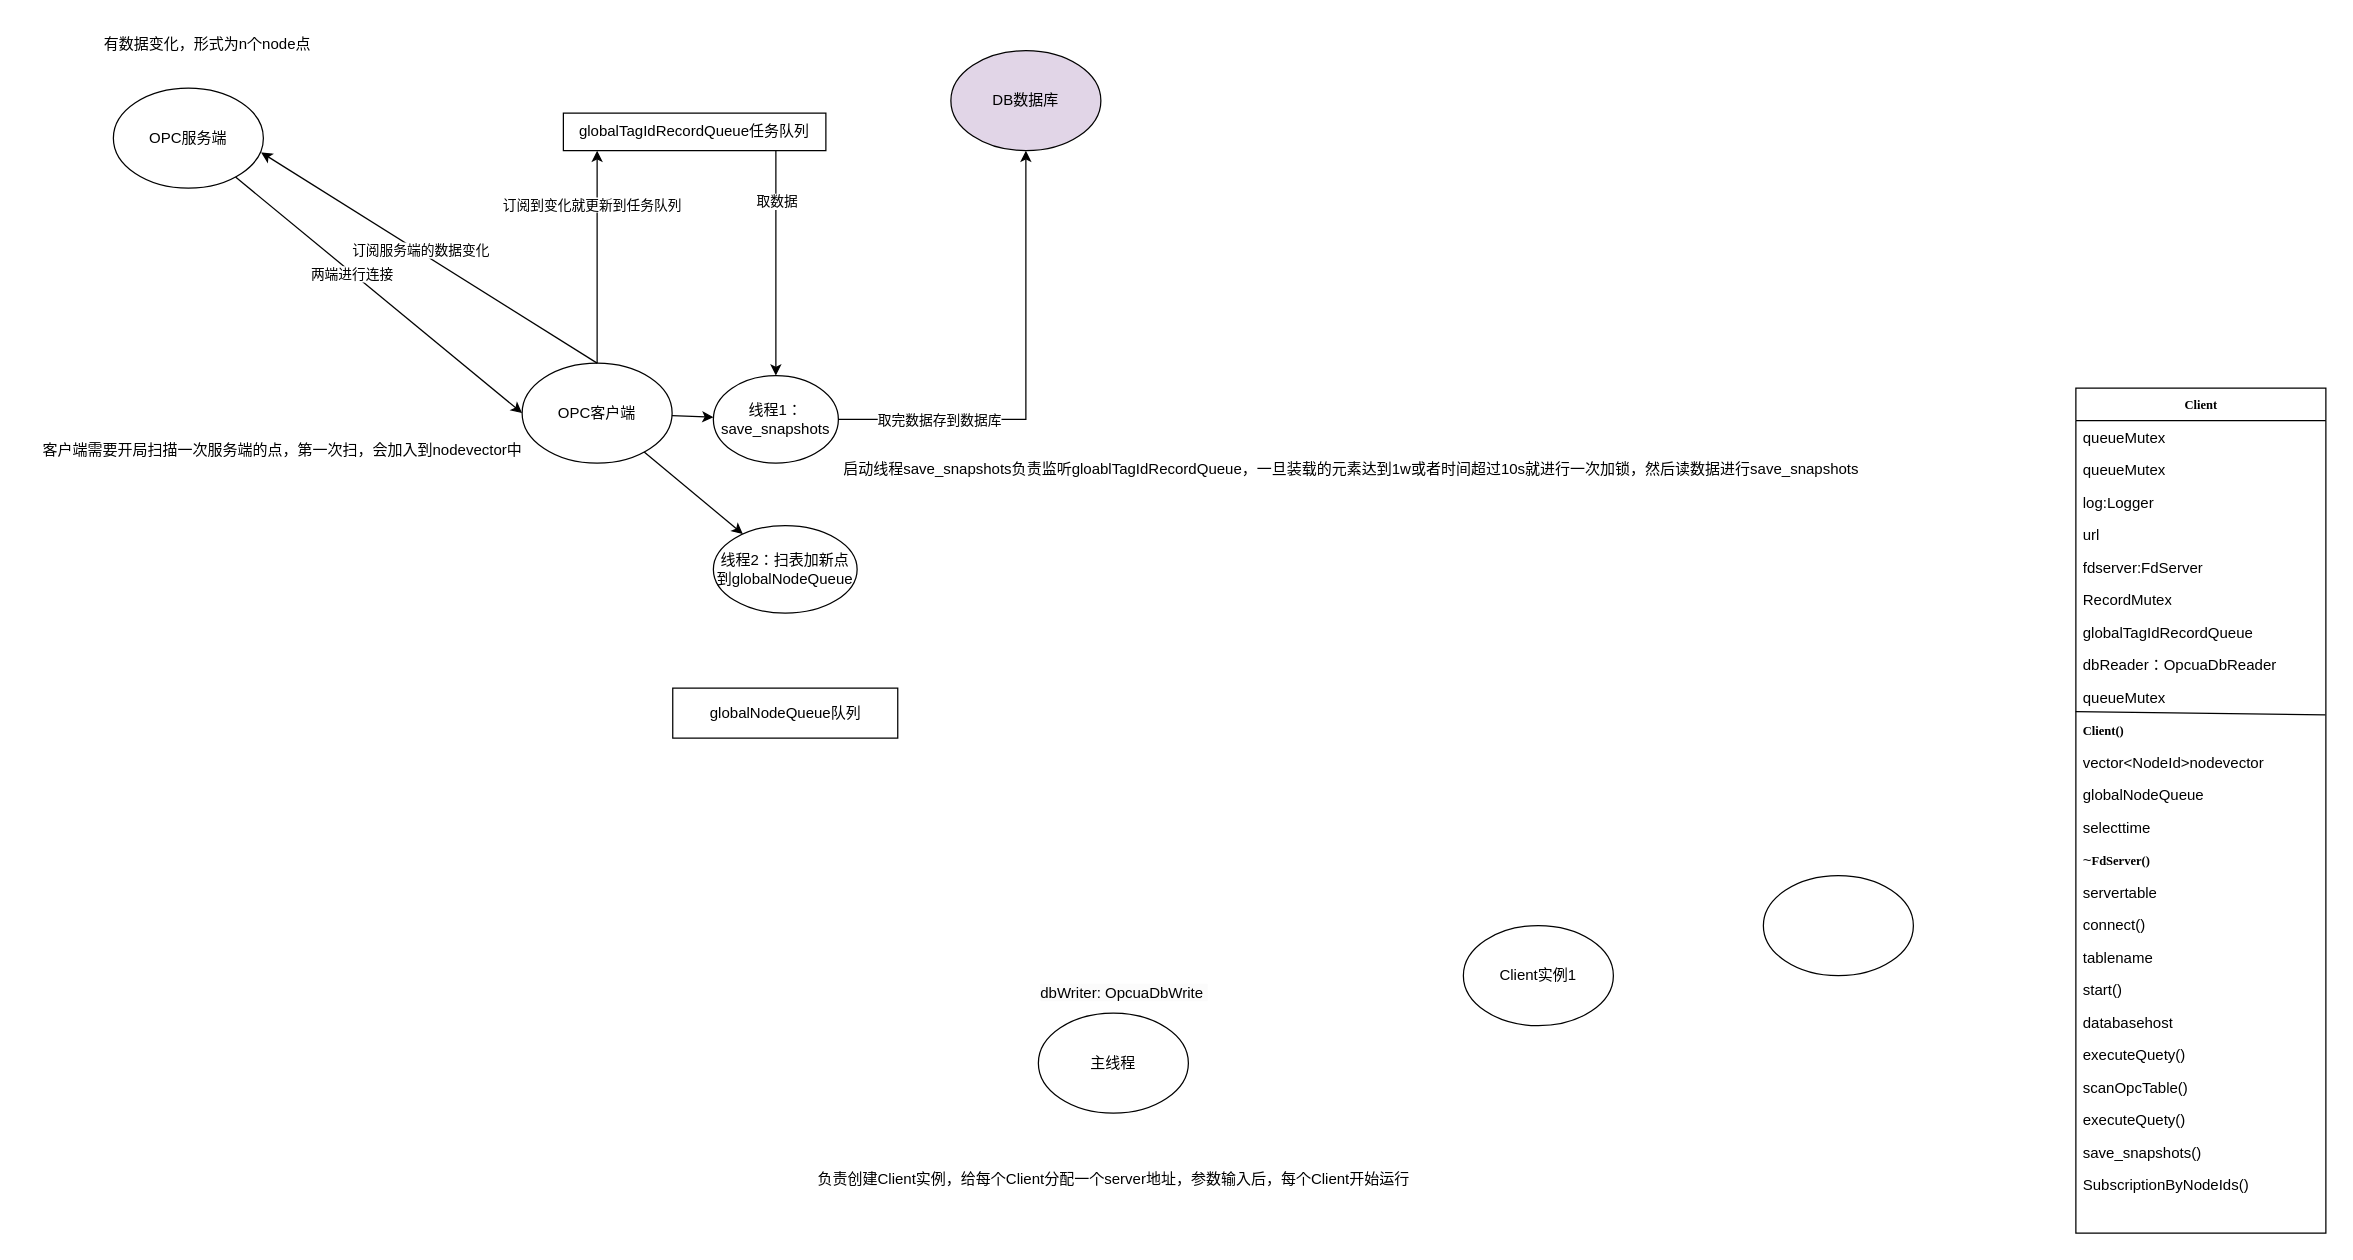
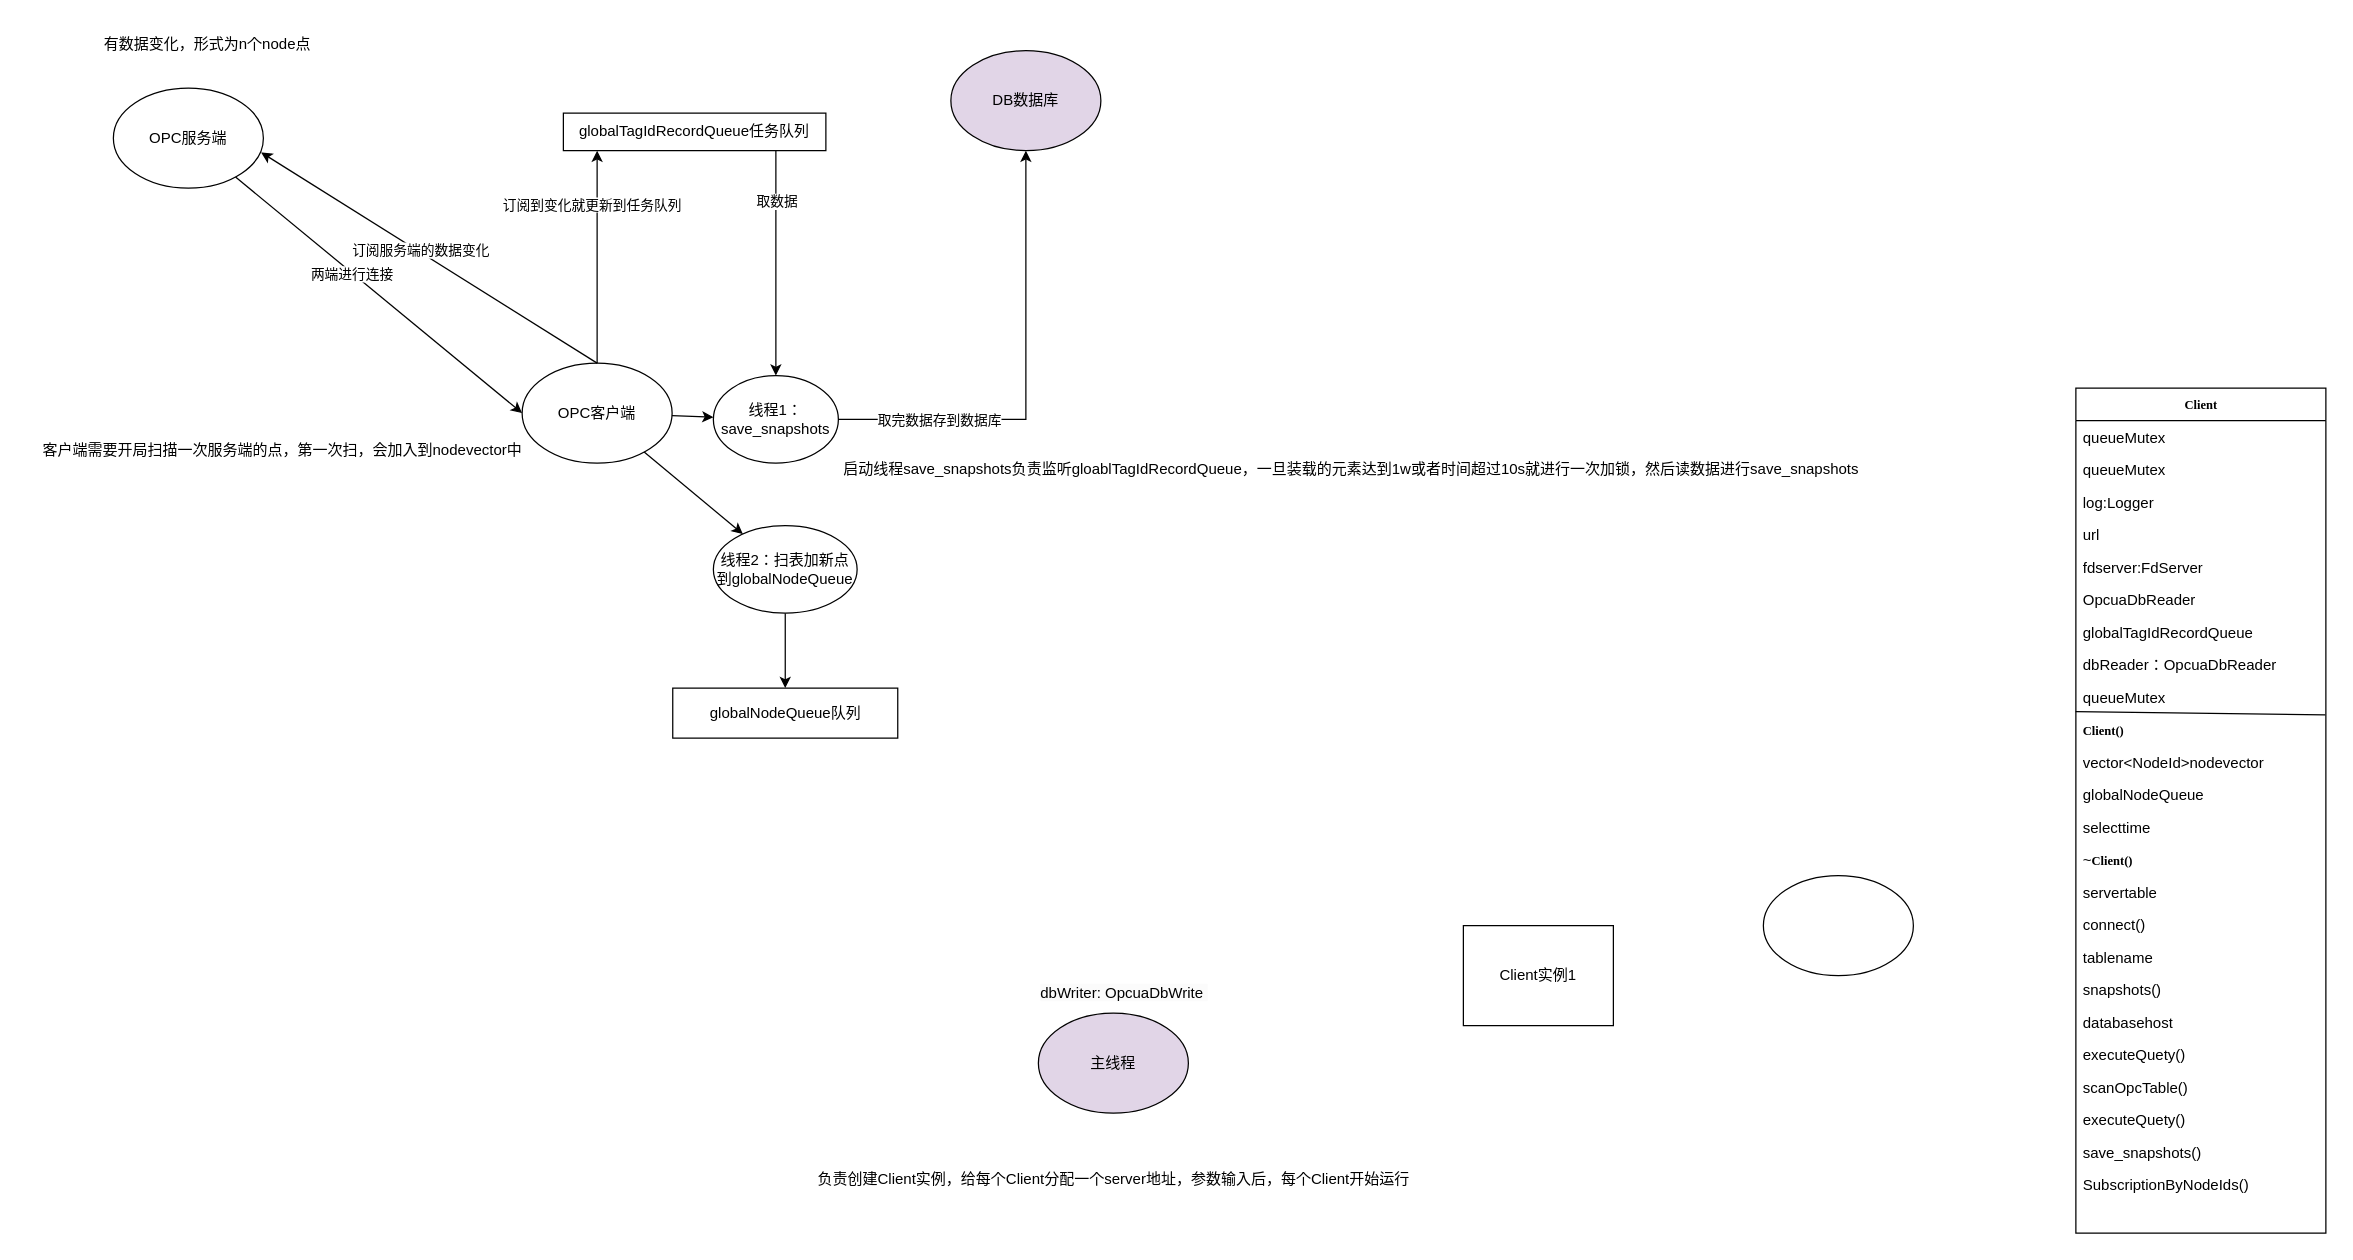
(2129, 601) -> (2138, 601)
none -> (785, 646)
(2129, 861) -> (2117, 861)
(1538, 976) -> (1538, 976)
(2113, 991) -> (2129, 991)
(1113, 1063) -> (1113, 1063)
